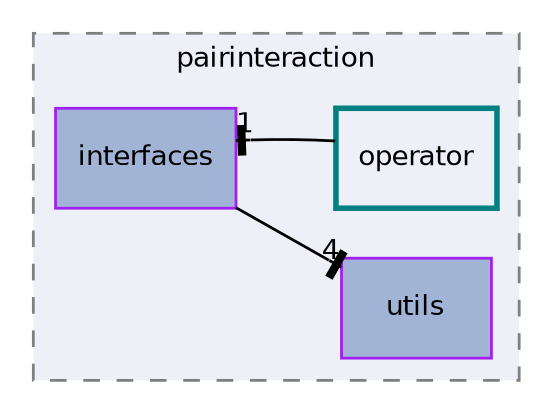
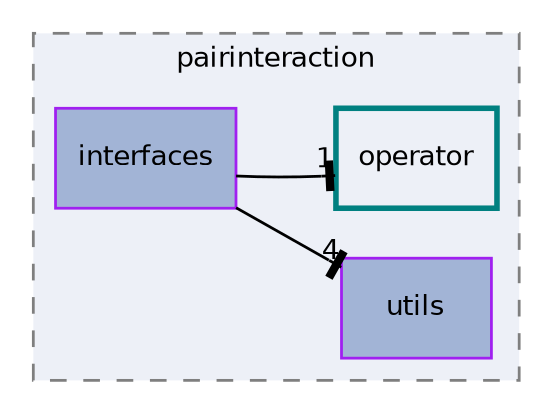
(293, 140) -> (279, 177)
